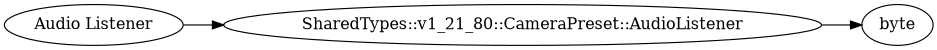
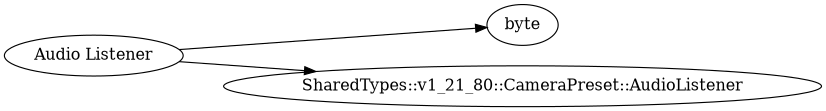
(836, 25) -> (327, 39)
